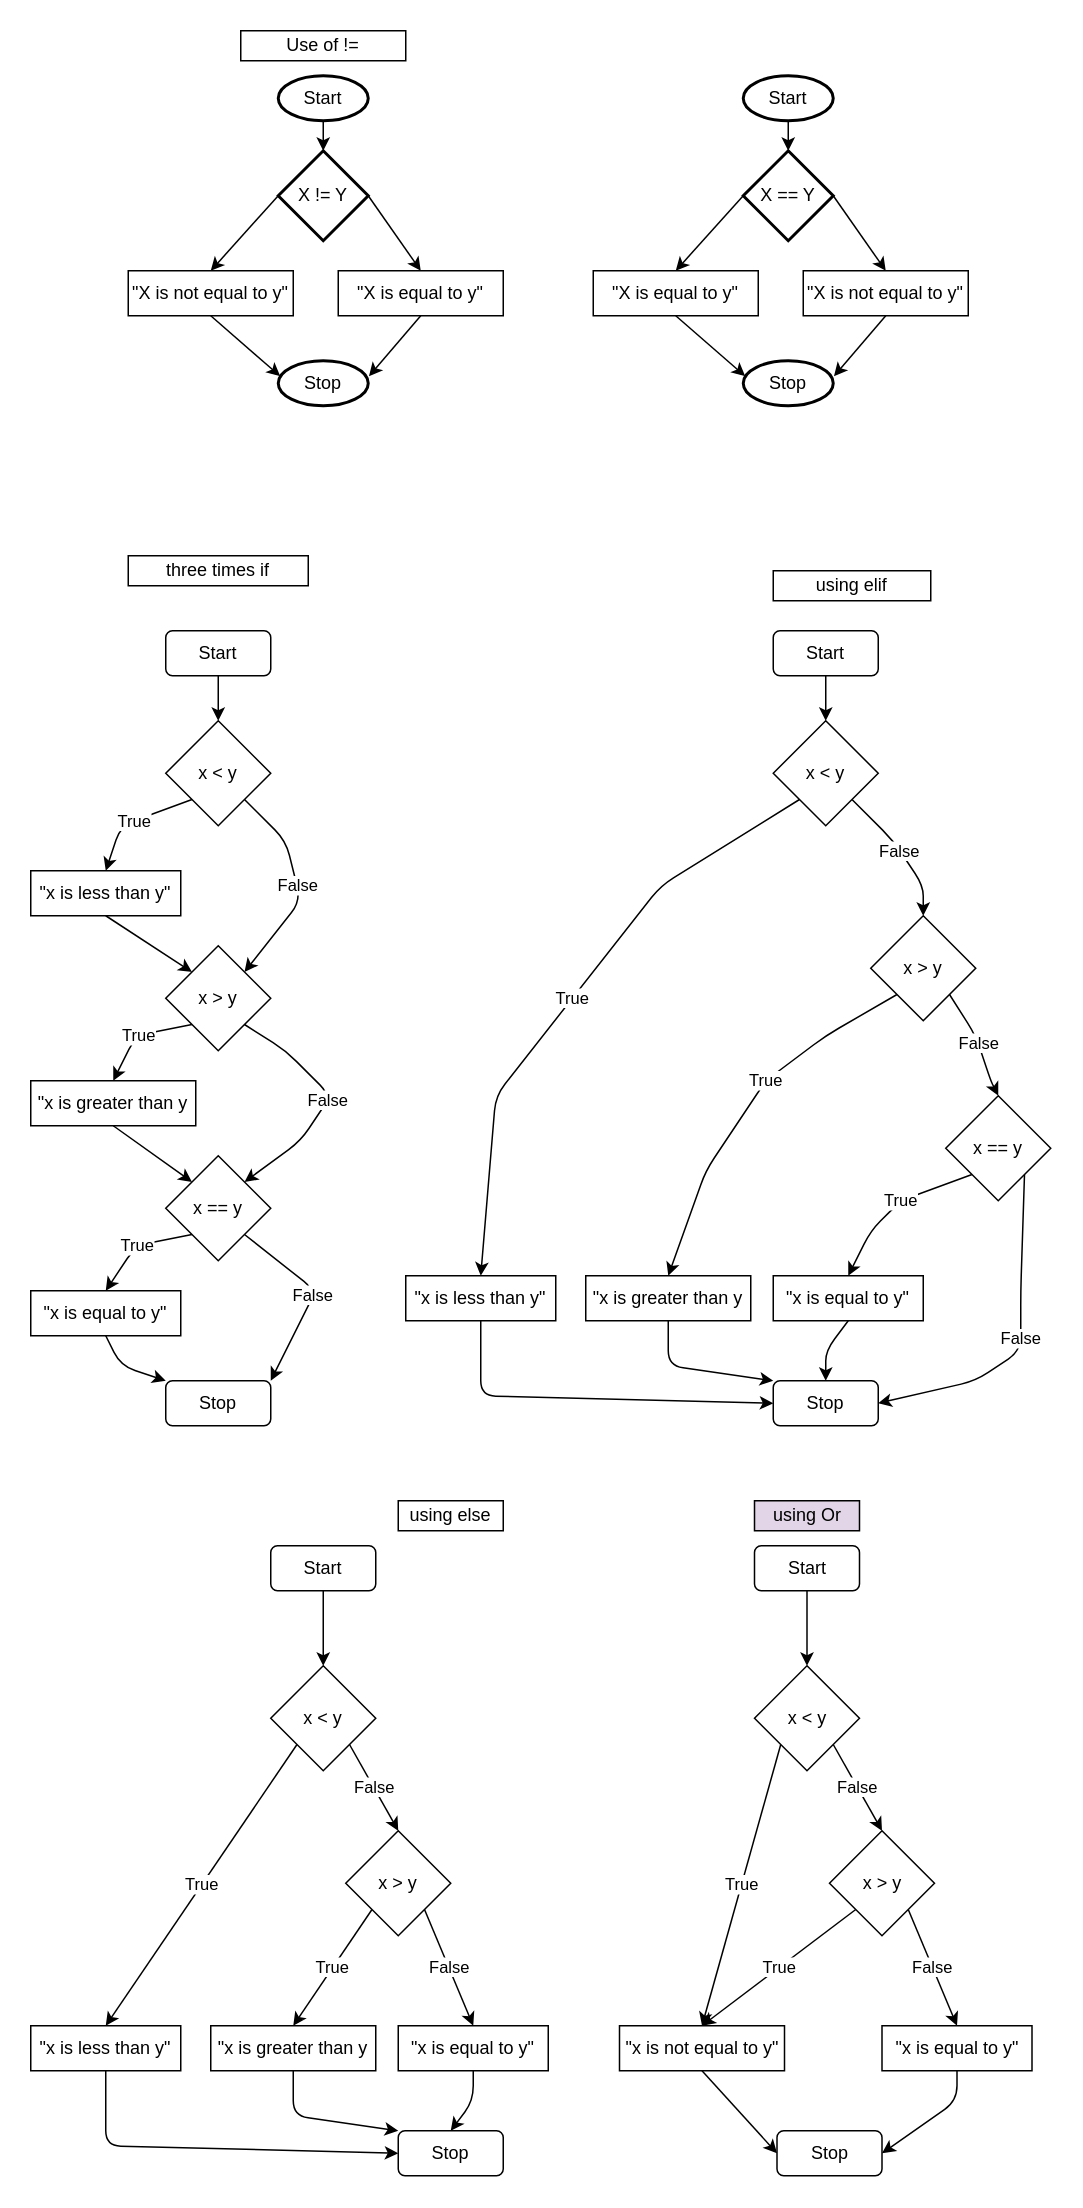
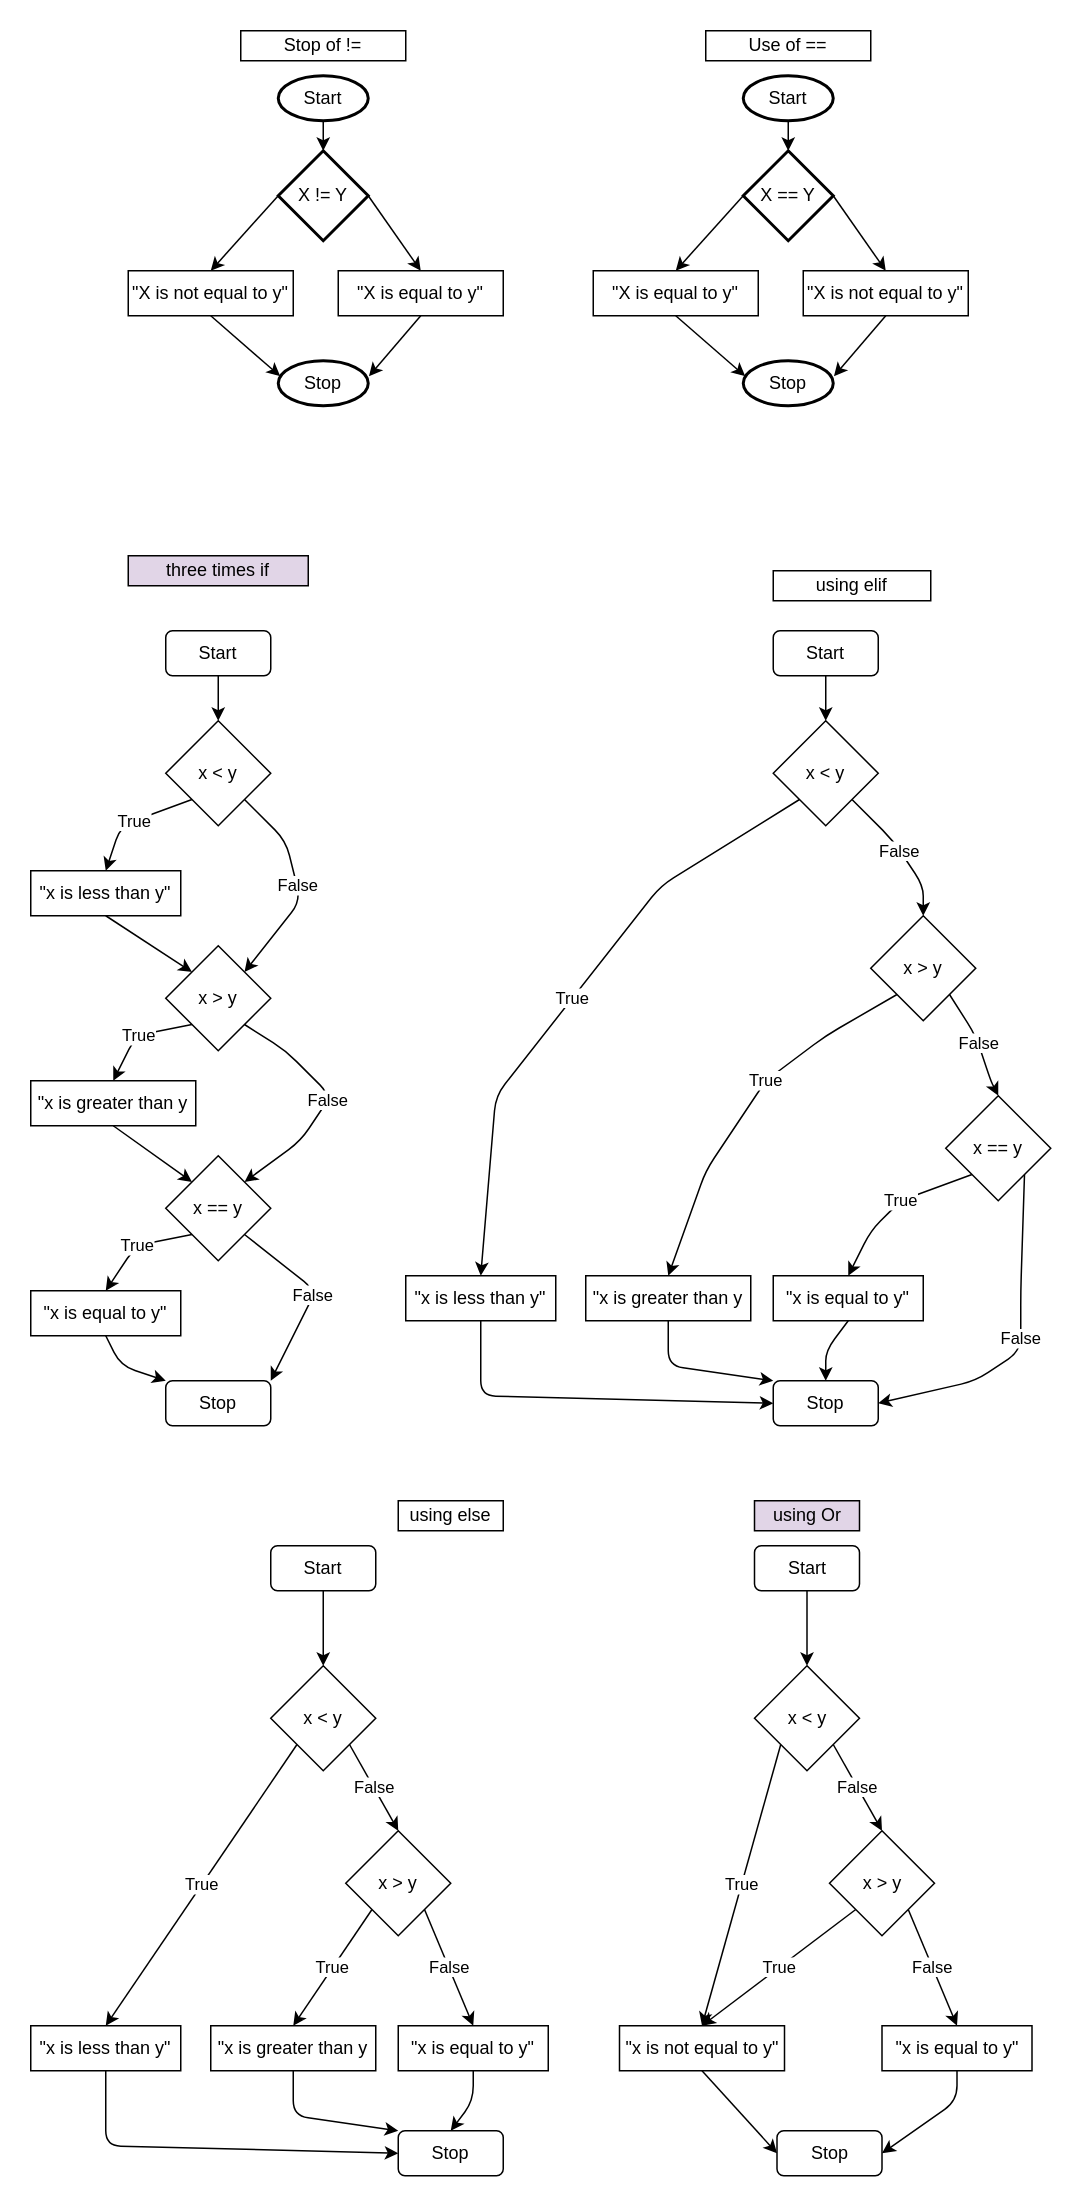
(323, 46) -> (323, 46)
none -> (788, 46)
(218, 571) -> (218, 571)
